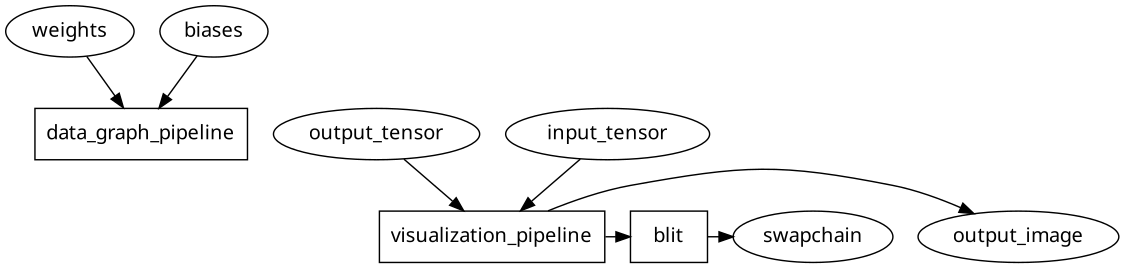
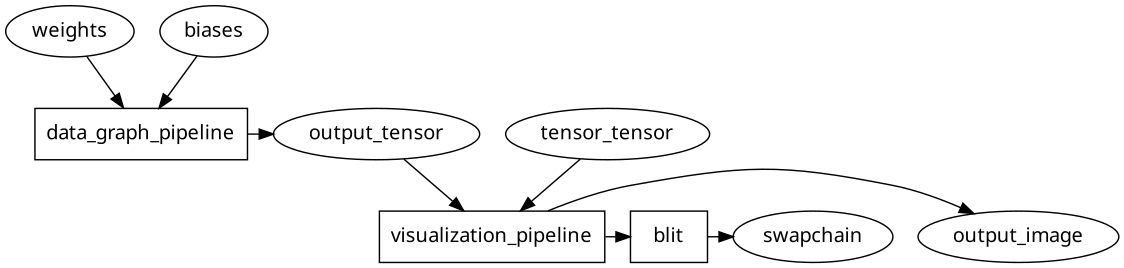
none -> (253, 134)
(608, 134) -> (608, 134)
